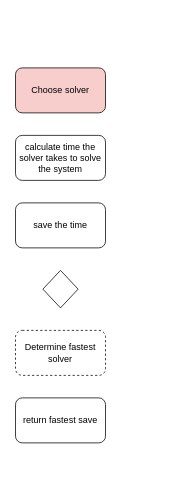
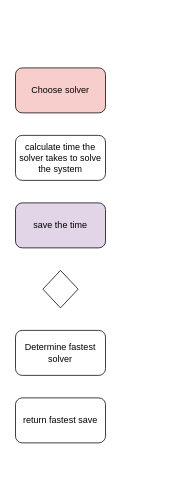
(60, 225) -> (60, 225)
(60, 353) -> (60, 353)
none -> (60, 376)
